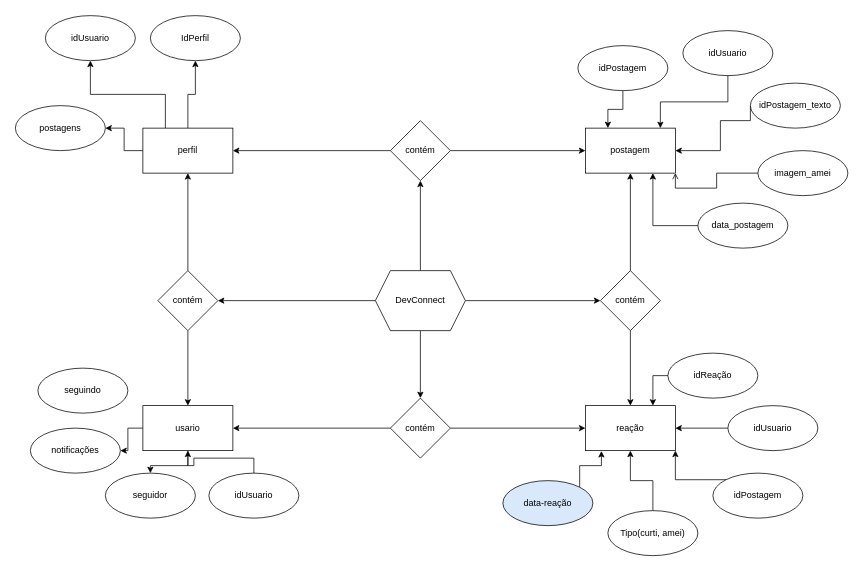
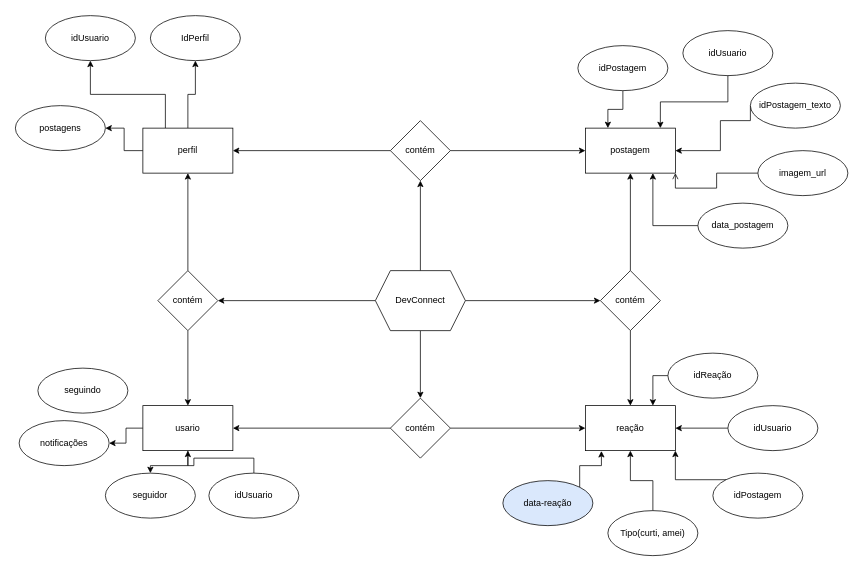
(803, 173) -> (803, 173)
(75, 450) -> (64, 443)
